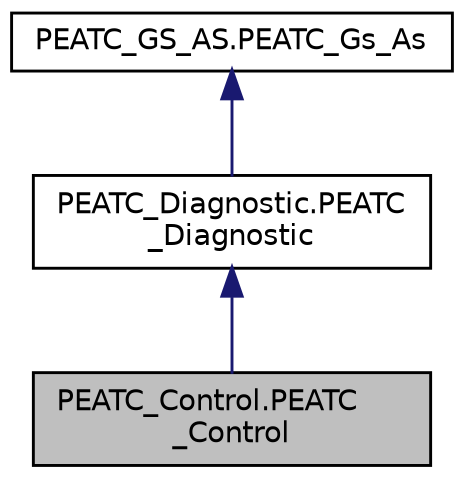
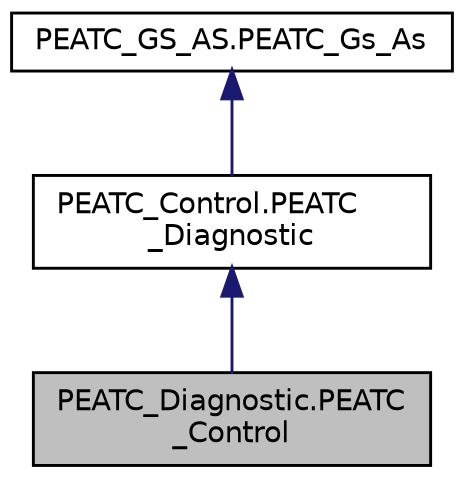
(232, 222) -> (232, 222)
(232, 419) -> (232, 419)
